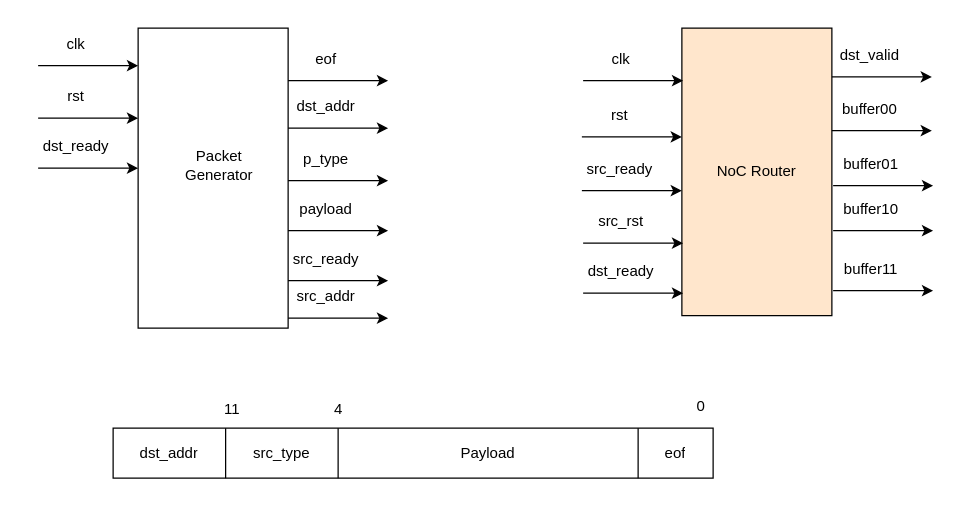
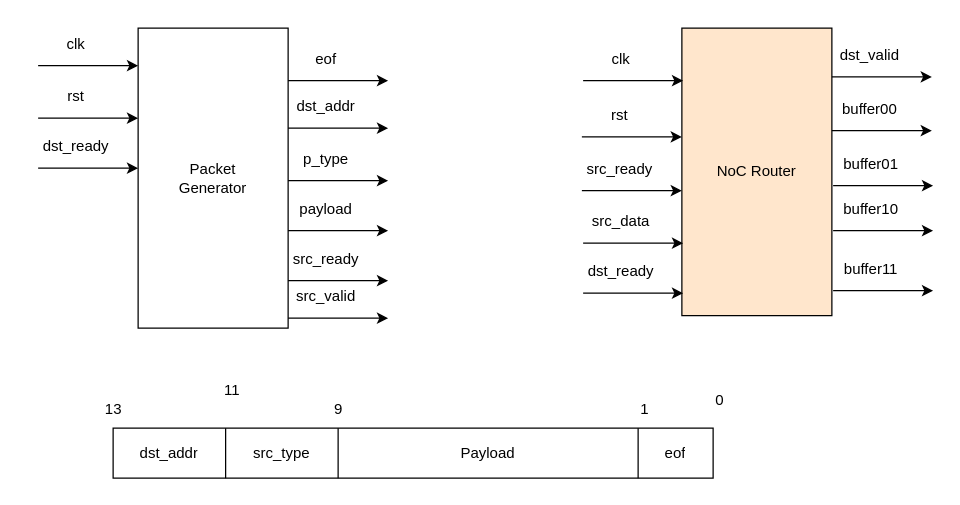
(219, 166) -> (213, 178)
(621, 222) -> (621, 222)
(326, 297) -> (326, 297)
(701, 407) -> (719, 401)
none -> (113, 409)
(232, 409) -> (232, 391)
(339, 409) -> (339, 409)
none -> (644, 409)
